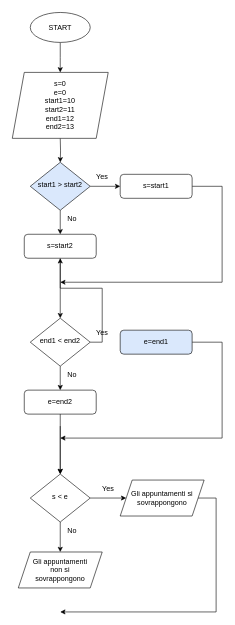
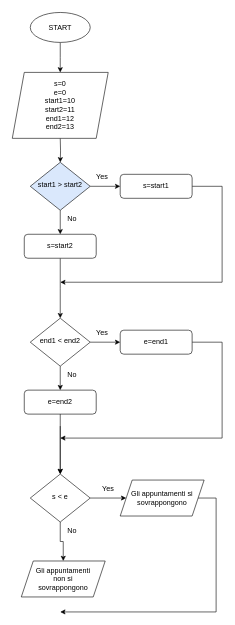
(102, 296) -> (114, 342)
(156, 342) -> (156, 342)
(60, 570) -> (63, 579)
